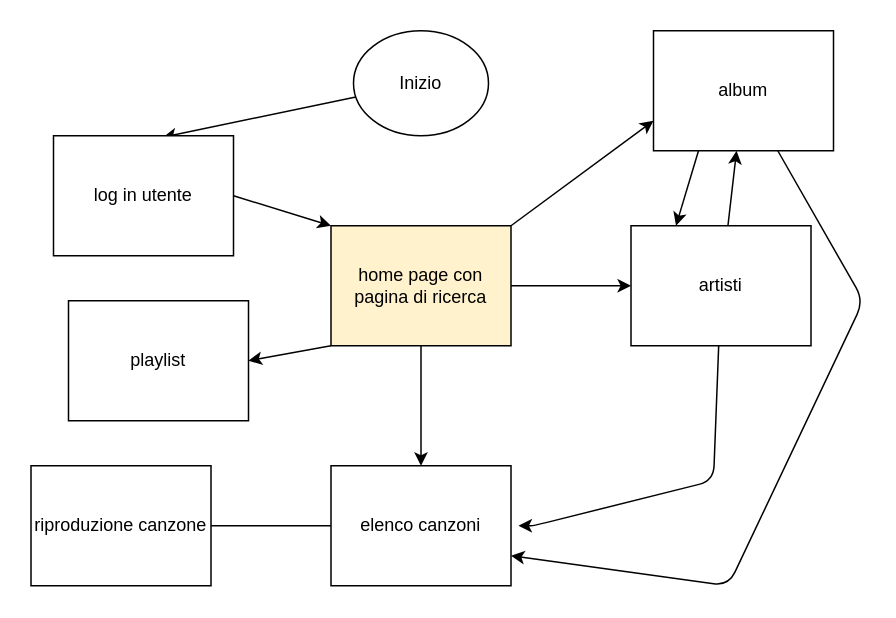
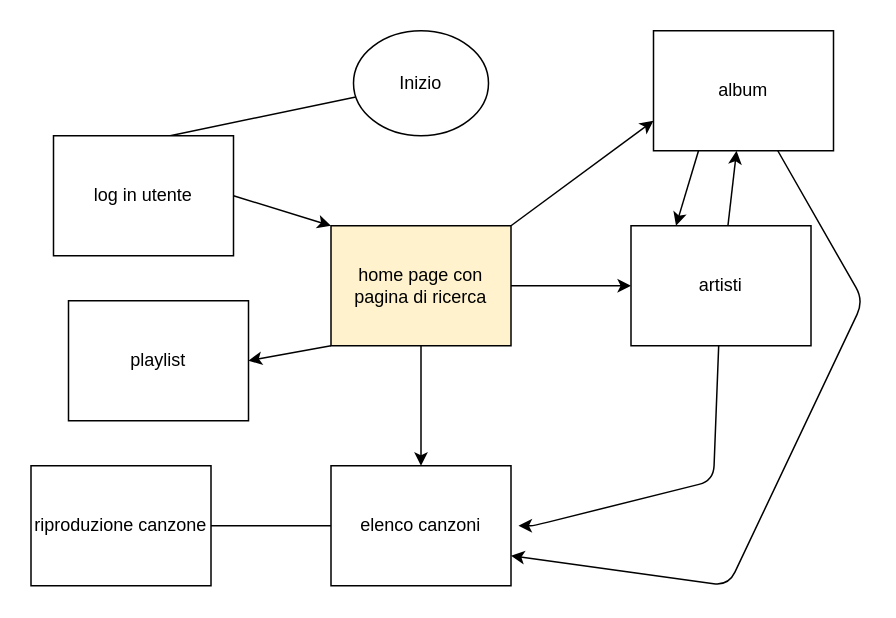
(174, 135) -> (172, 135)
